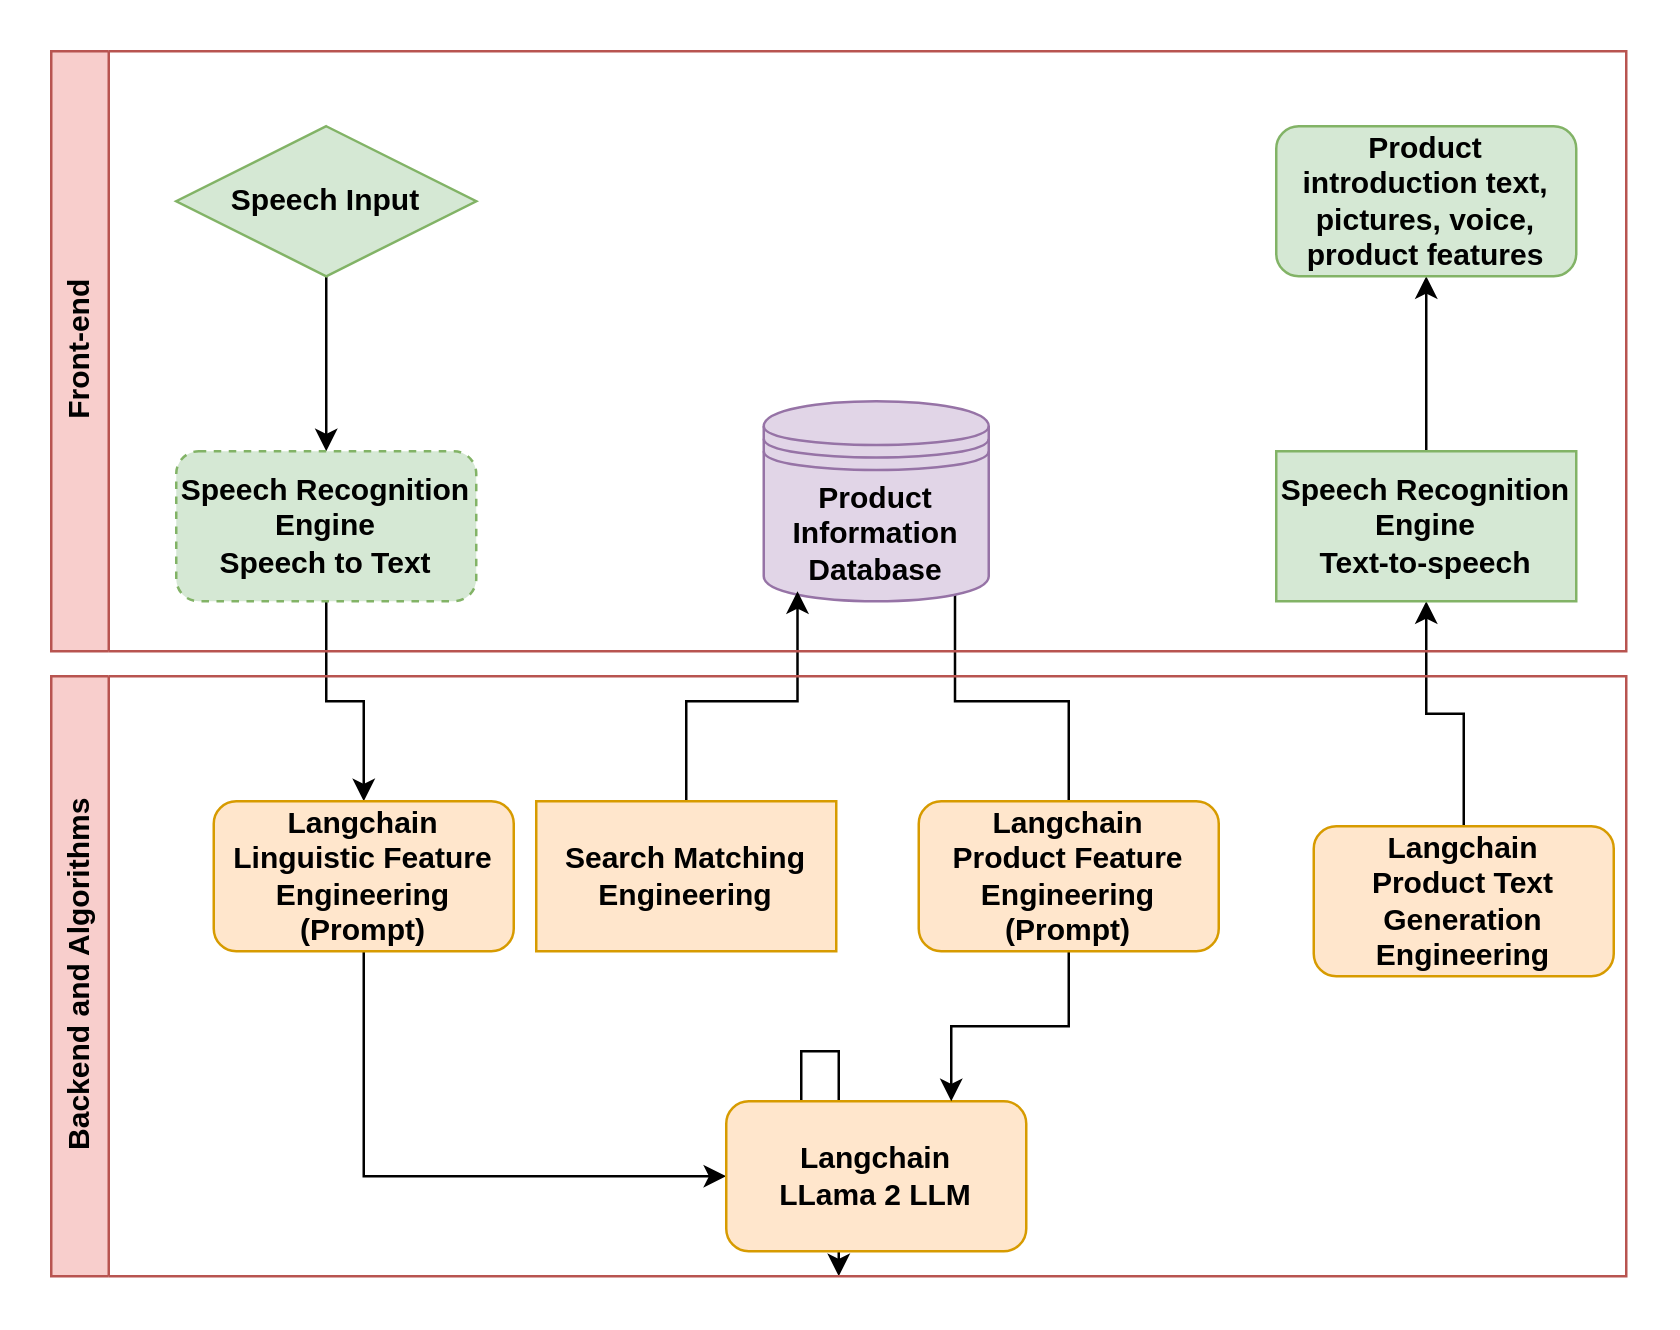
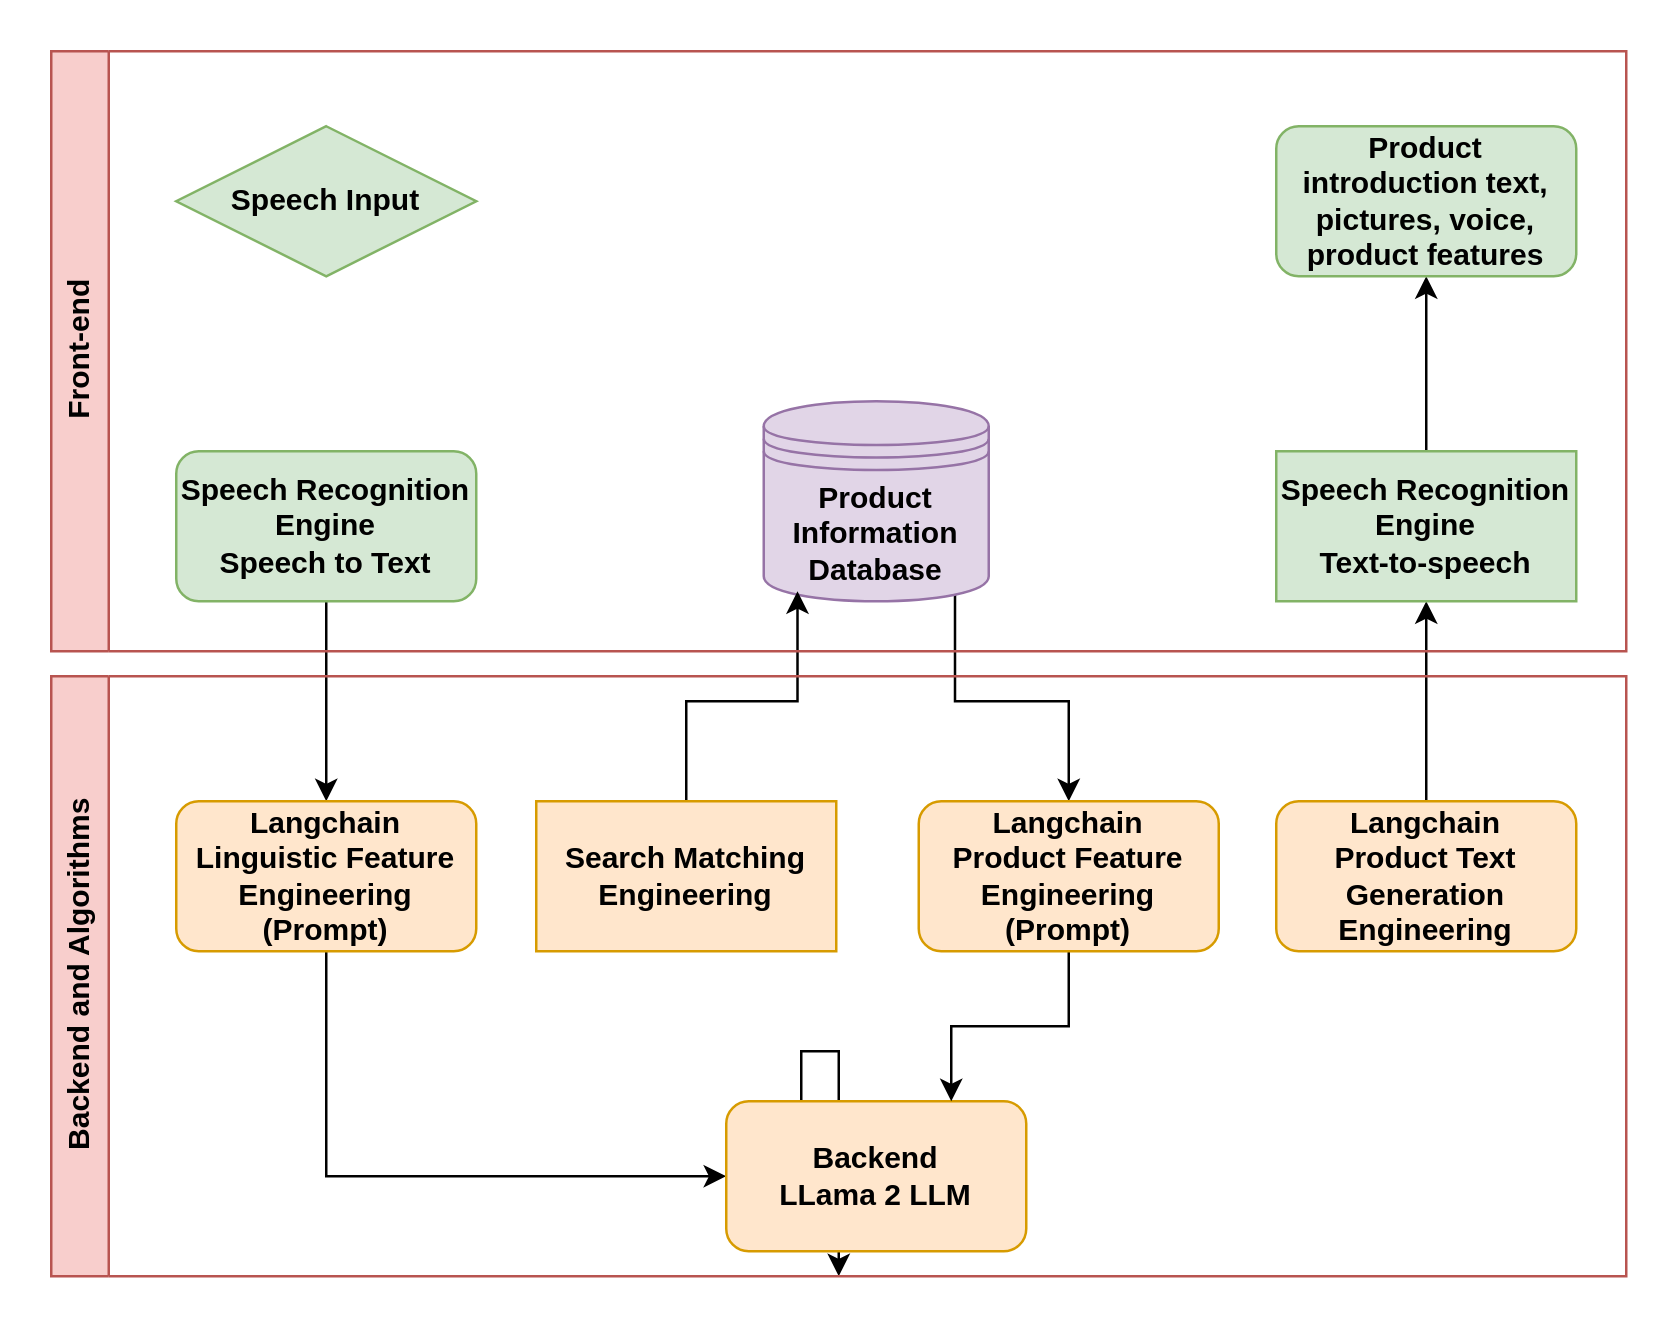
(326, 355) -> none
(326, 526) -> (326, 526)
(1069, 790) -> (1069, 783)
(364, 876) -> (326, 876)
(1464, 901) -> (1426, 876)
(876, 1176) -> (876, 1176)
